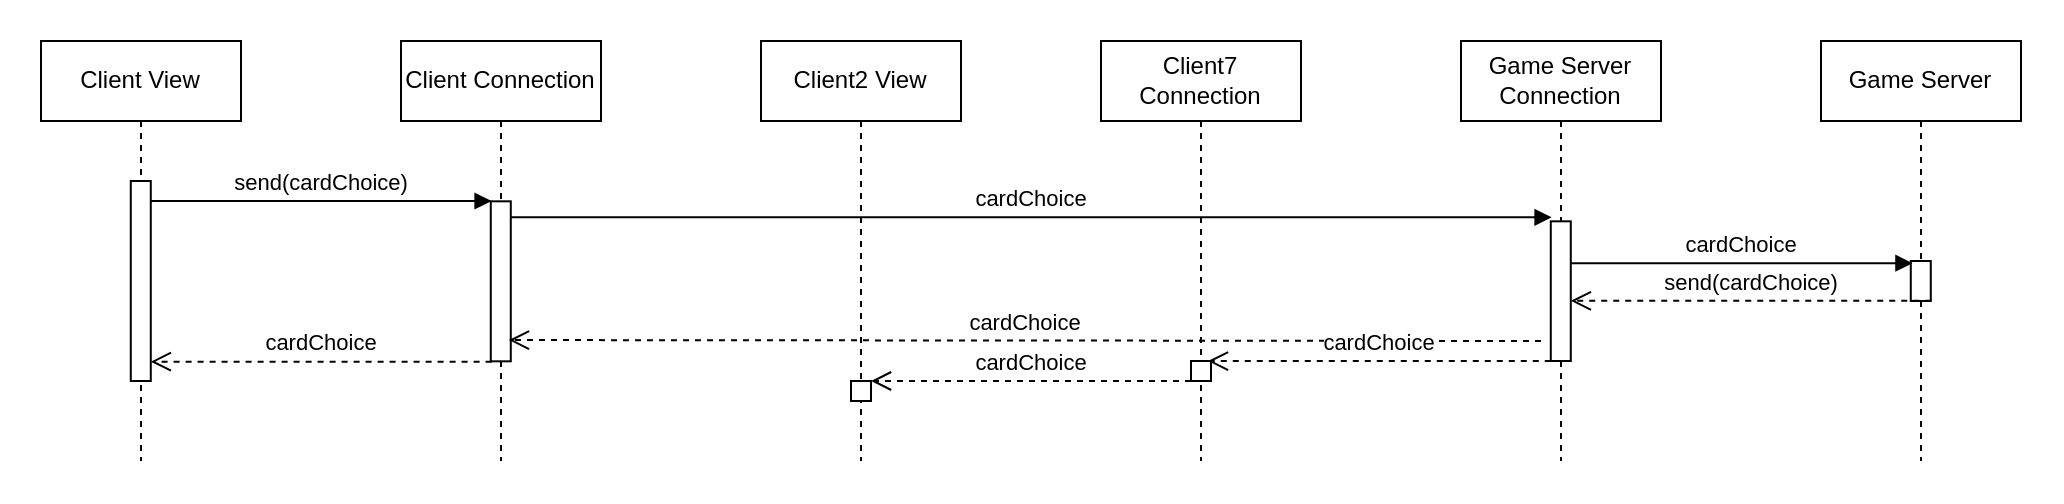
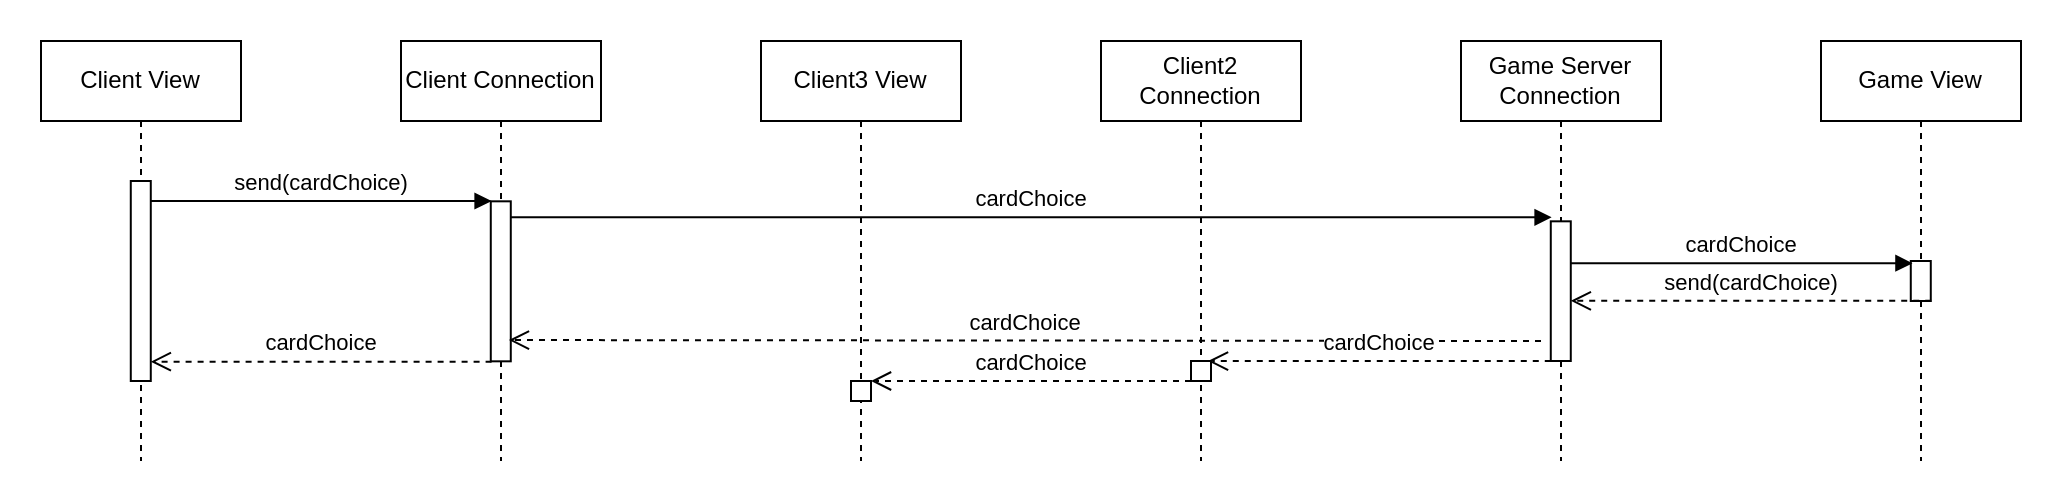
(861, 81) -> (861, 81)
(1201, 81) -> (1201, 81)
(1921, 81) -> (1921, 81)
